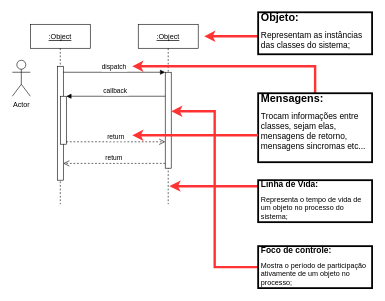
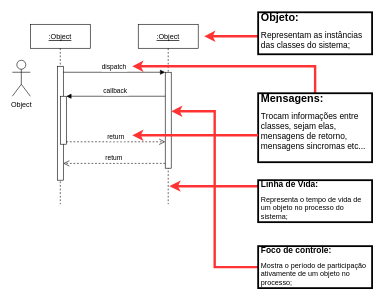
(22, 105) -> (22, 105)
